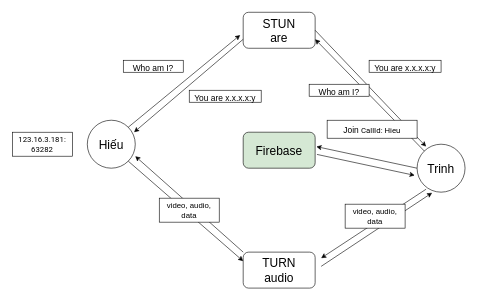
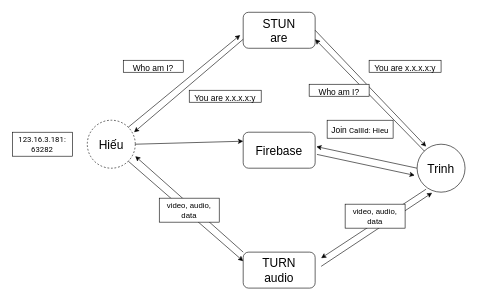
(372, 129) -> (360, 129)
(111, 144) -> (111, 144)
none -> (160, 144)
(279, 150) -> (279, 150)
